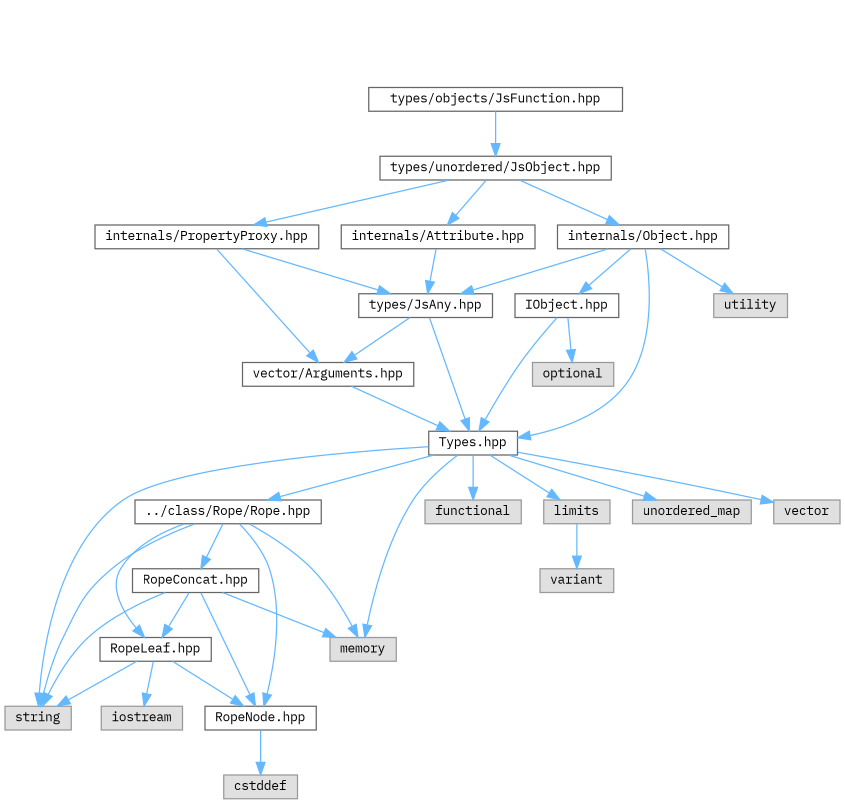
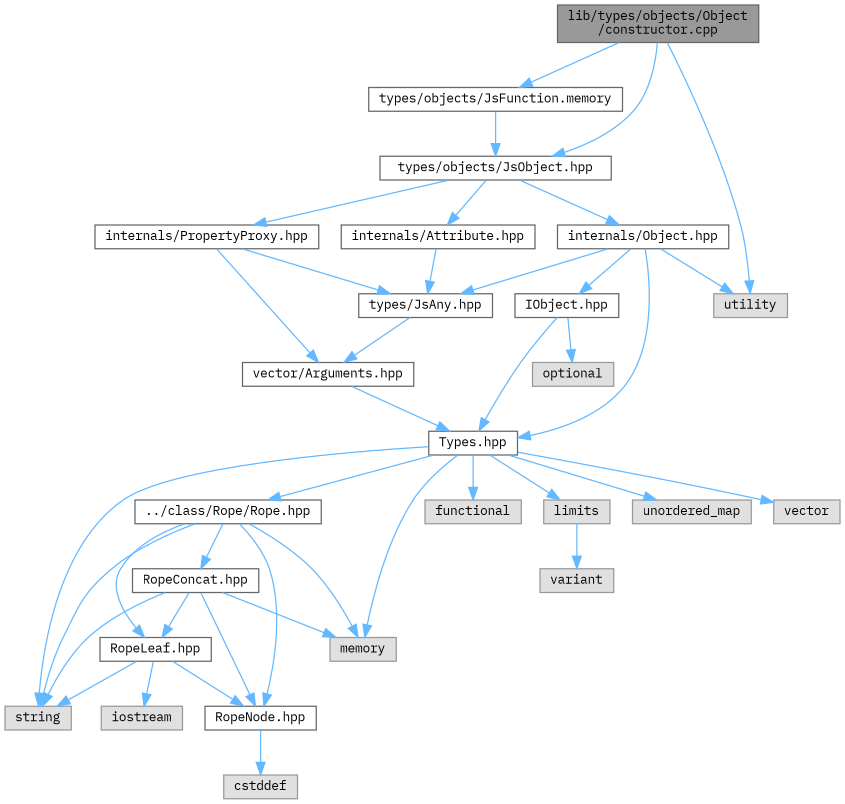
none -> (658, 24)
(496, 99) -> (496, 99)
(496, 168) -> (496, 168)
(447, 369) -> none
